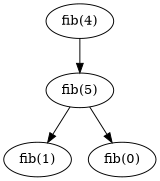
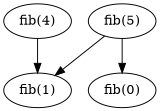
(80, 51) -> (38, 51)
